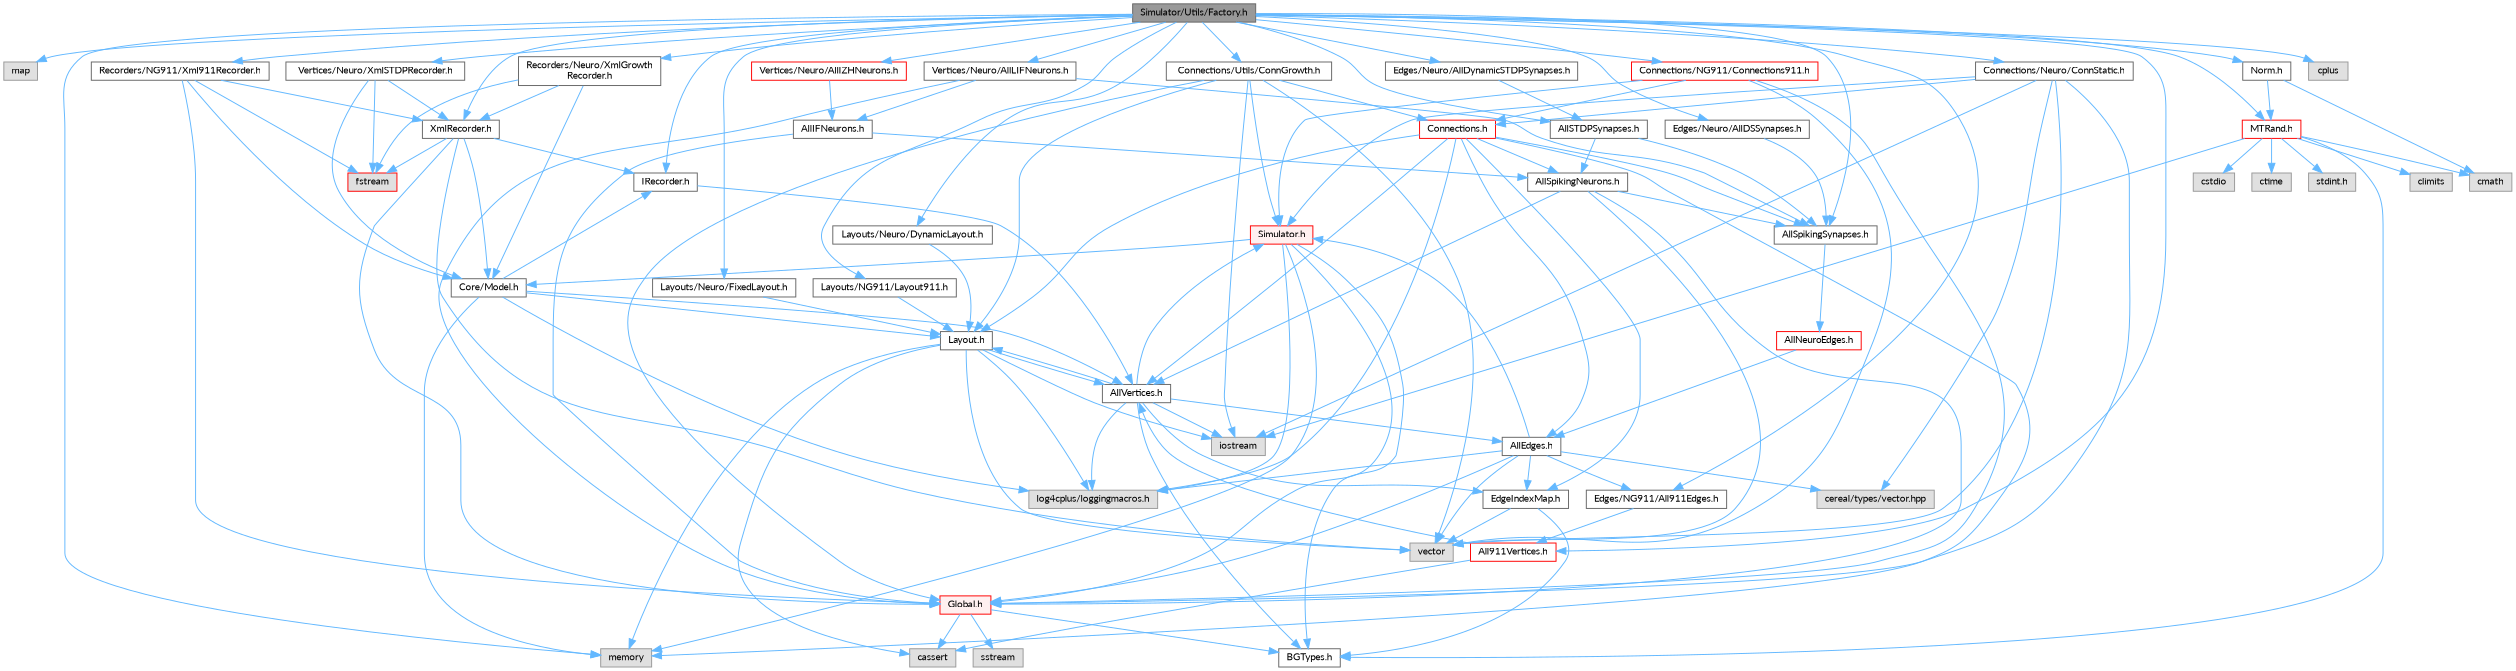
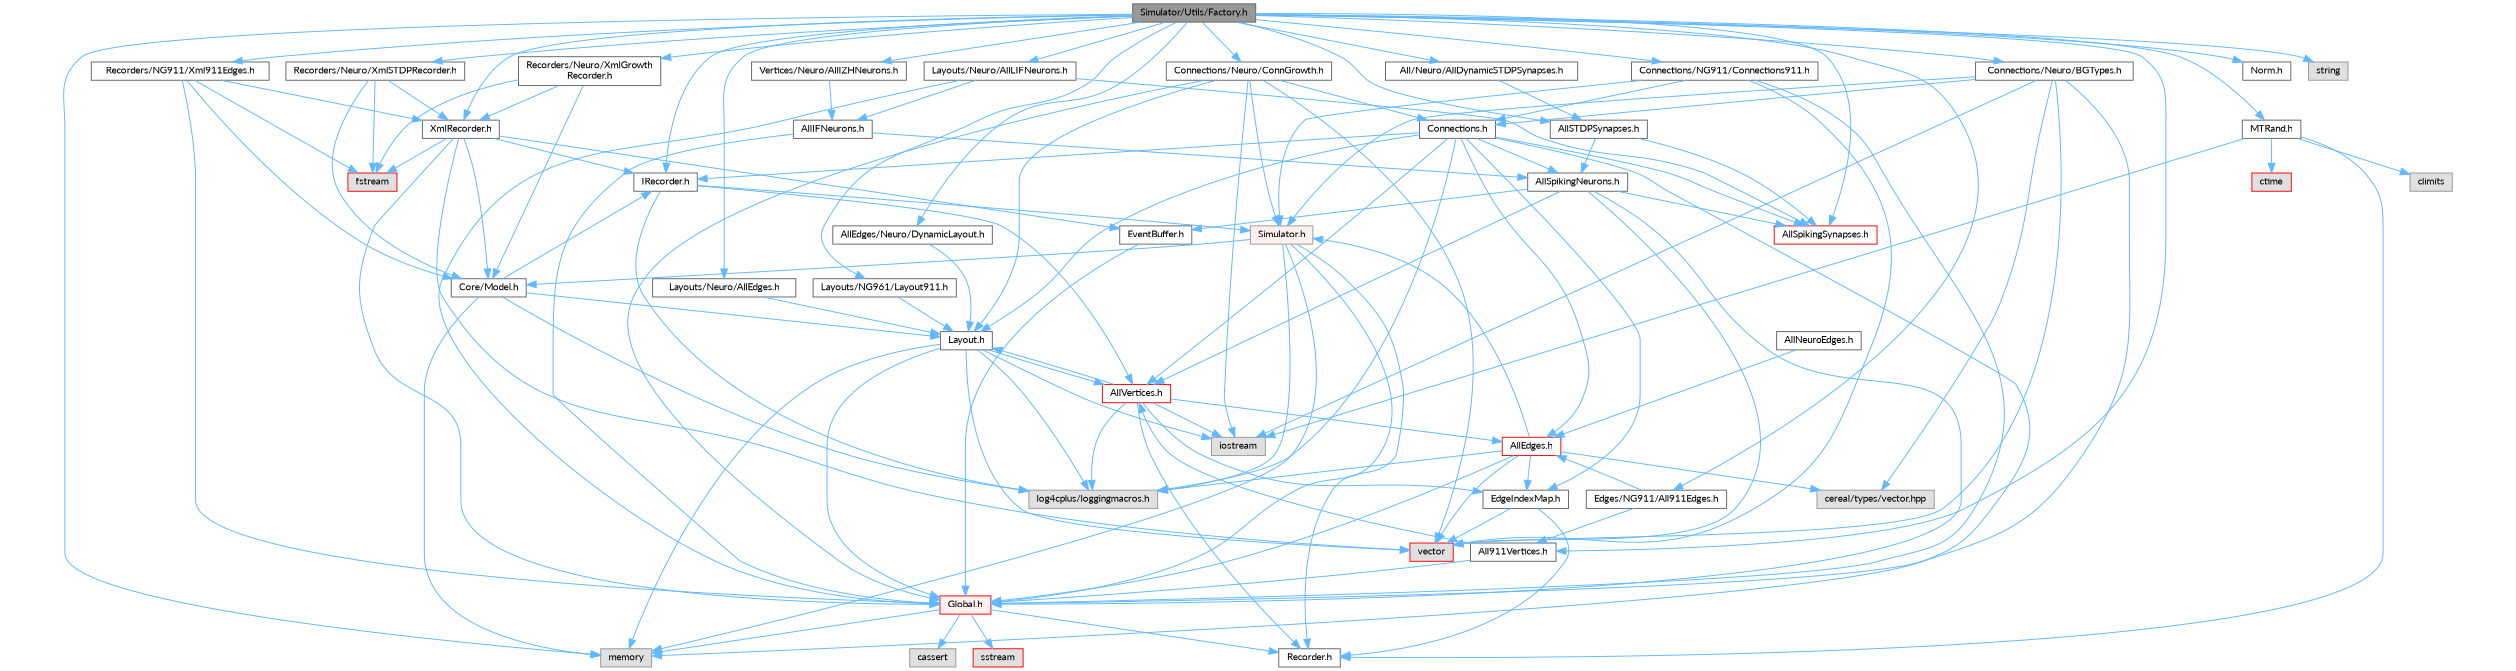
(21, 71) -> none
(180, 71) -> (180, 71)
(375, 71) -> (375, 71)
(829, 71) -> (829, 71)
(1000, 71) -> (1000, 71)
(1249, 71) -> (1249, 71)
(1482, 71) -> (1482, 71)
(1725, 71) -> (1725, 71)
(2054, 71) -> (2054, 71)
(2328, 71) -> (2328, 71)
(2269, 95) -> none
(1458, 129) -> (1458, 129)
(1737, 129) -> none
(2272, 129) -> (2272, 129)
none -> (1063, 156)
(2214, 182) -> none
(2272, 182) -> (2272, 182)
(2332, 182) -> none
(2491, 182) -> none
(913, 235) -> (913, 235)
none -> (1156, 235)
(1282, 235) -> (1282, 235)
(1826, 235) -> (1826, 235)
(1823, 283) -> none
(724, 288) -> (724, 288)
(885, 288) -> (885, 288)
(1177, 302) -> (1064, 214)
(796, 310) -> none
(1819, 341) -> (1819, 341)
(1137, 394) -> (1137, 394)
none -> (762, 404)
(1532, 446) -> (1532, 446)
(1577, 468) -> (1603, 474)
(753, 502) -> (827, 459)
(1432, 552) -> (1432, 552)
(1513, 552) -> (1513, 552)
(1180, 609) -> (1248, 583)
none -> (801, 631)
(998, 658) -> (998, 658)
(1310, 658) -> (1310, 658)
